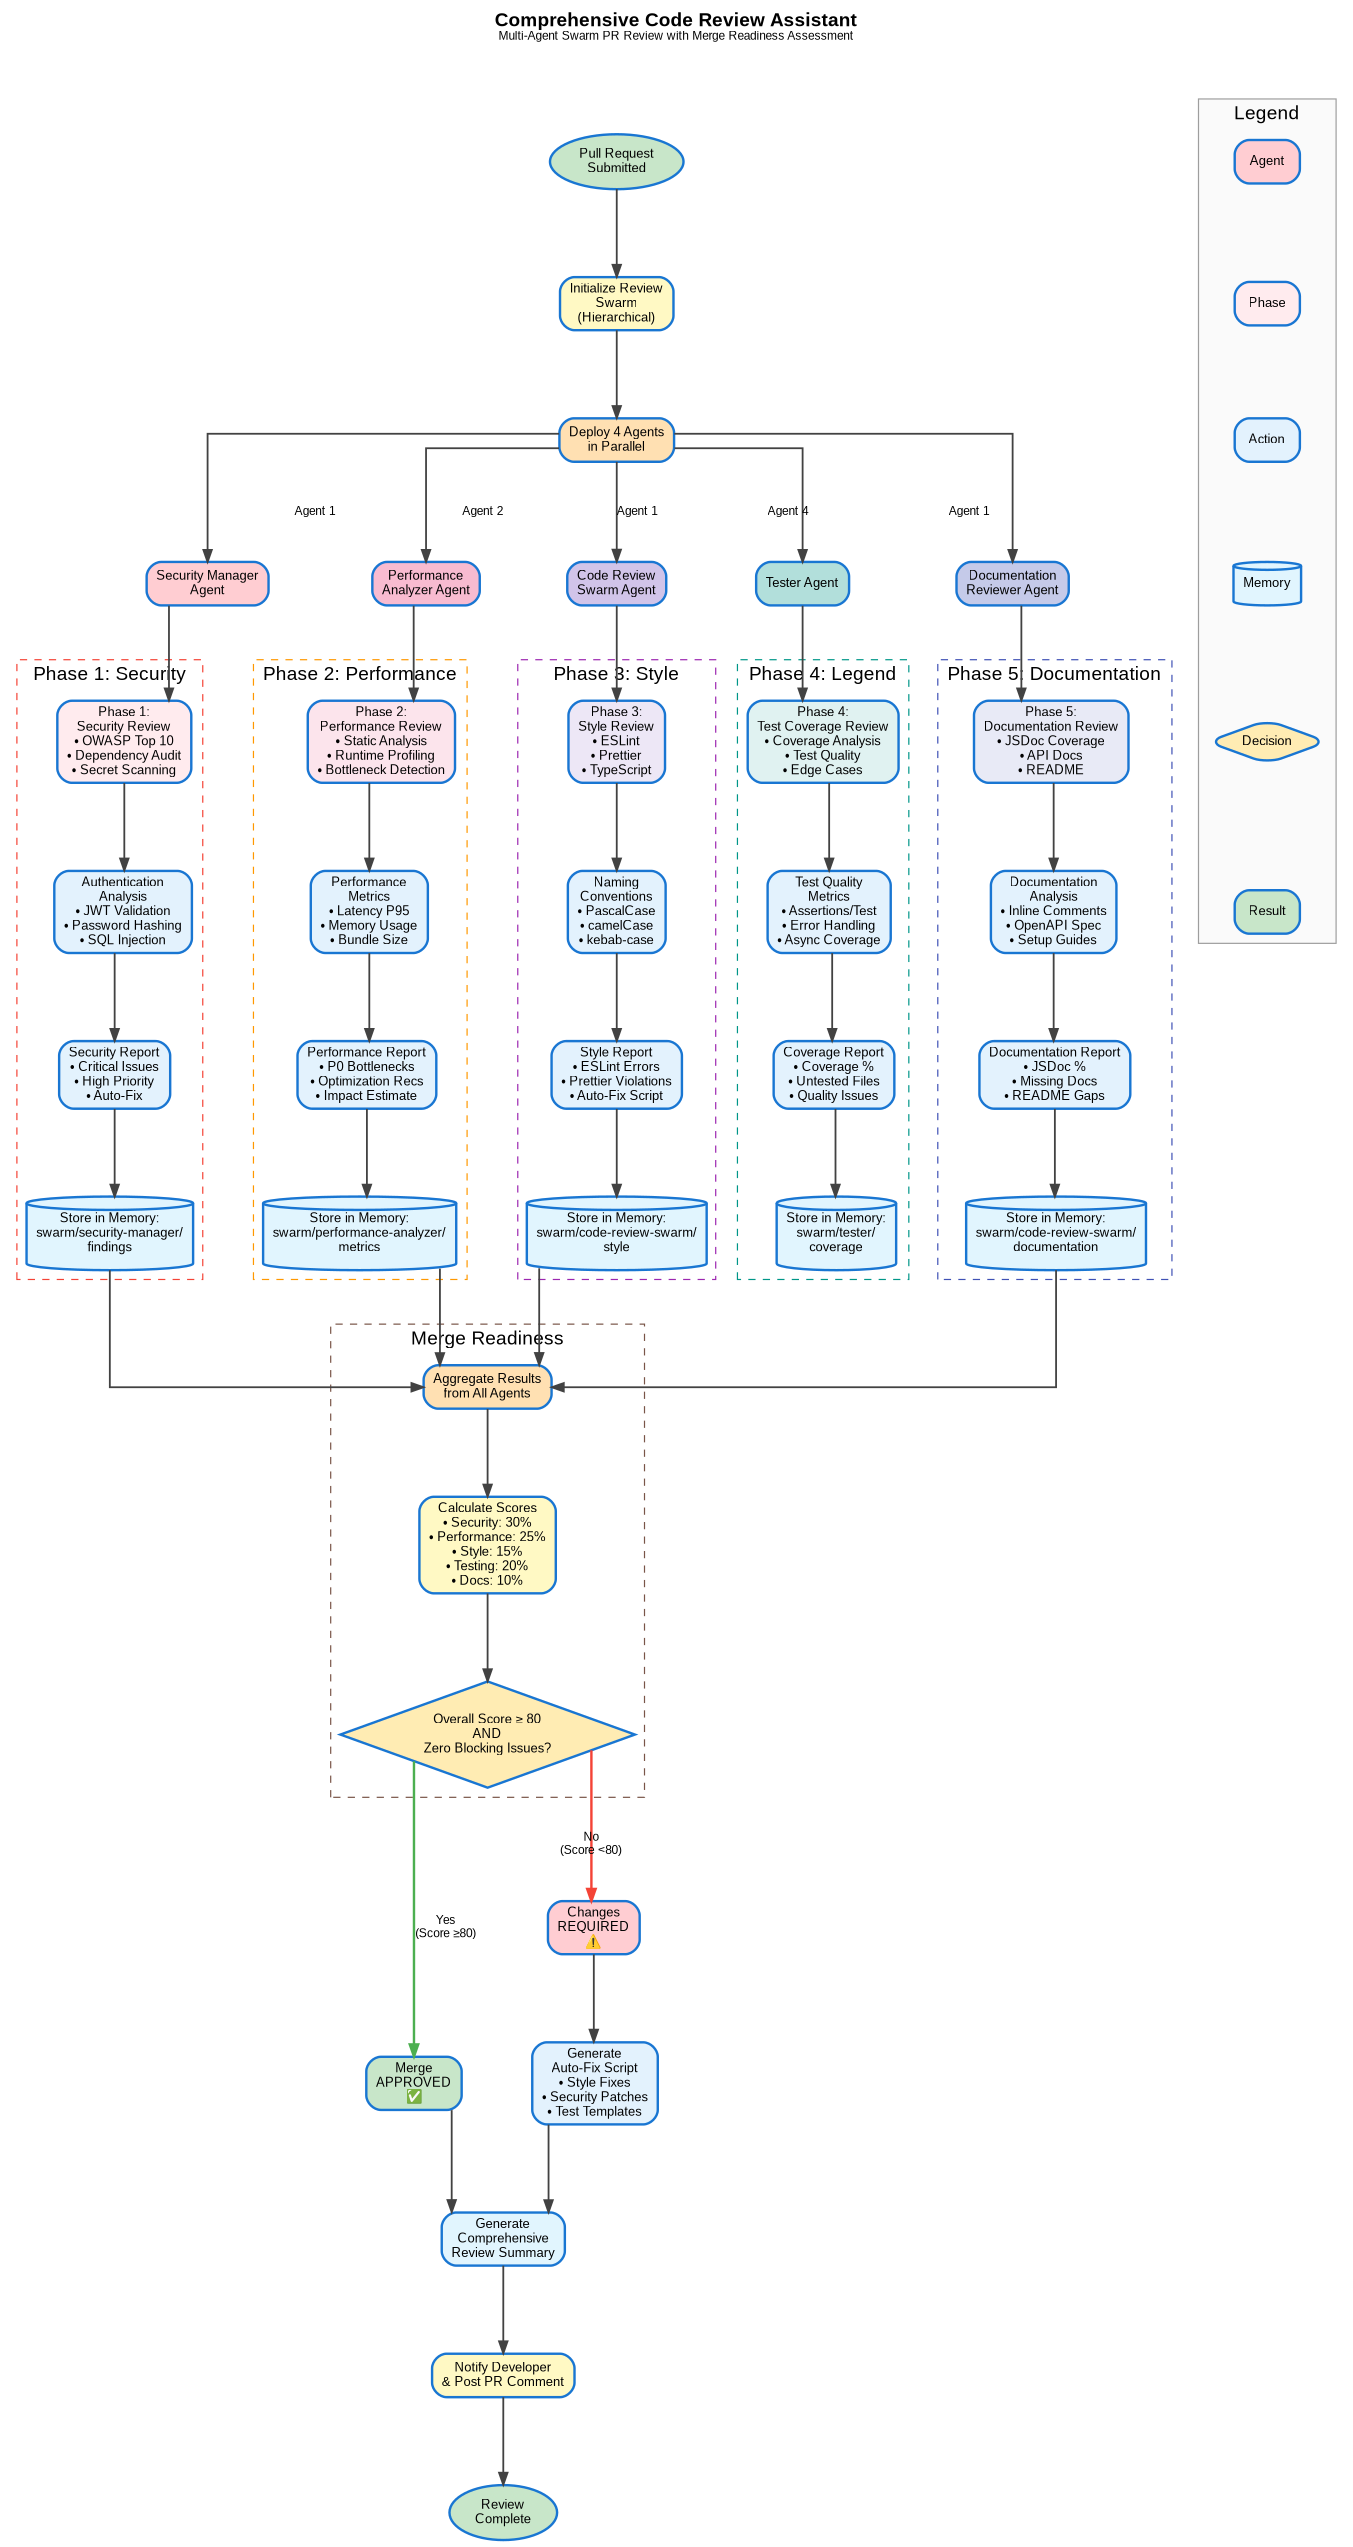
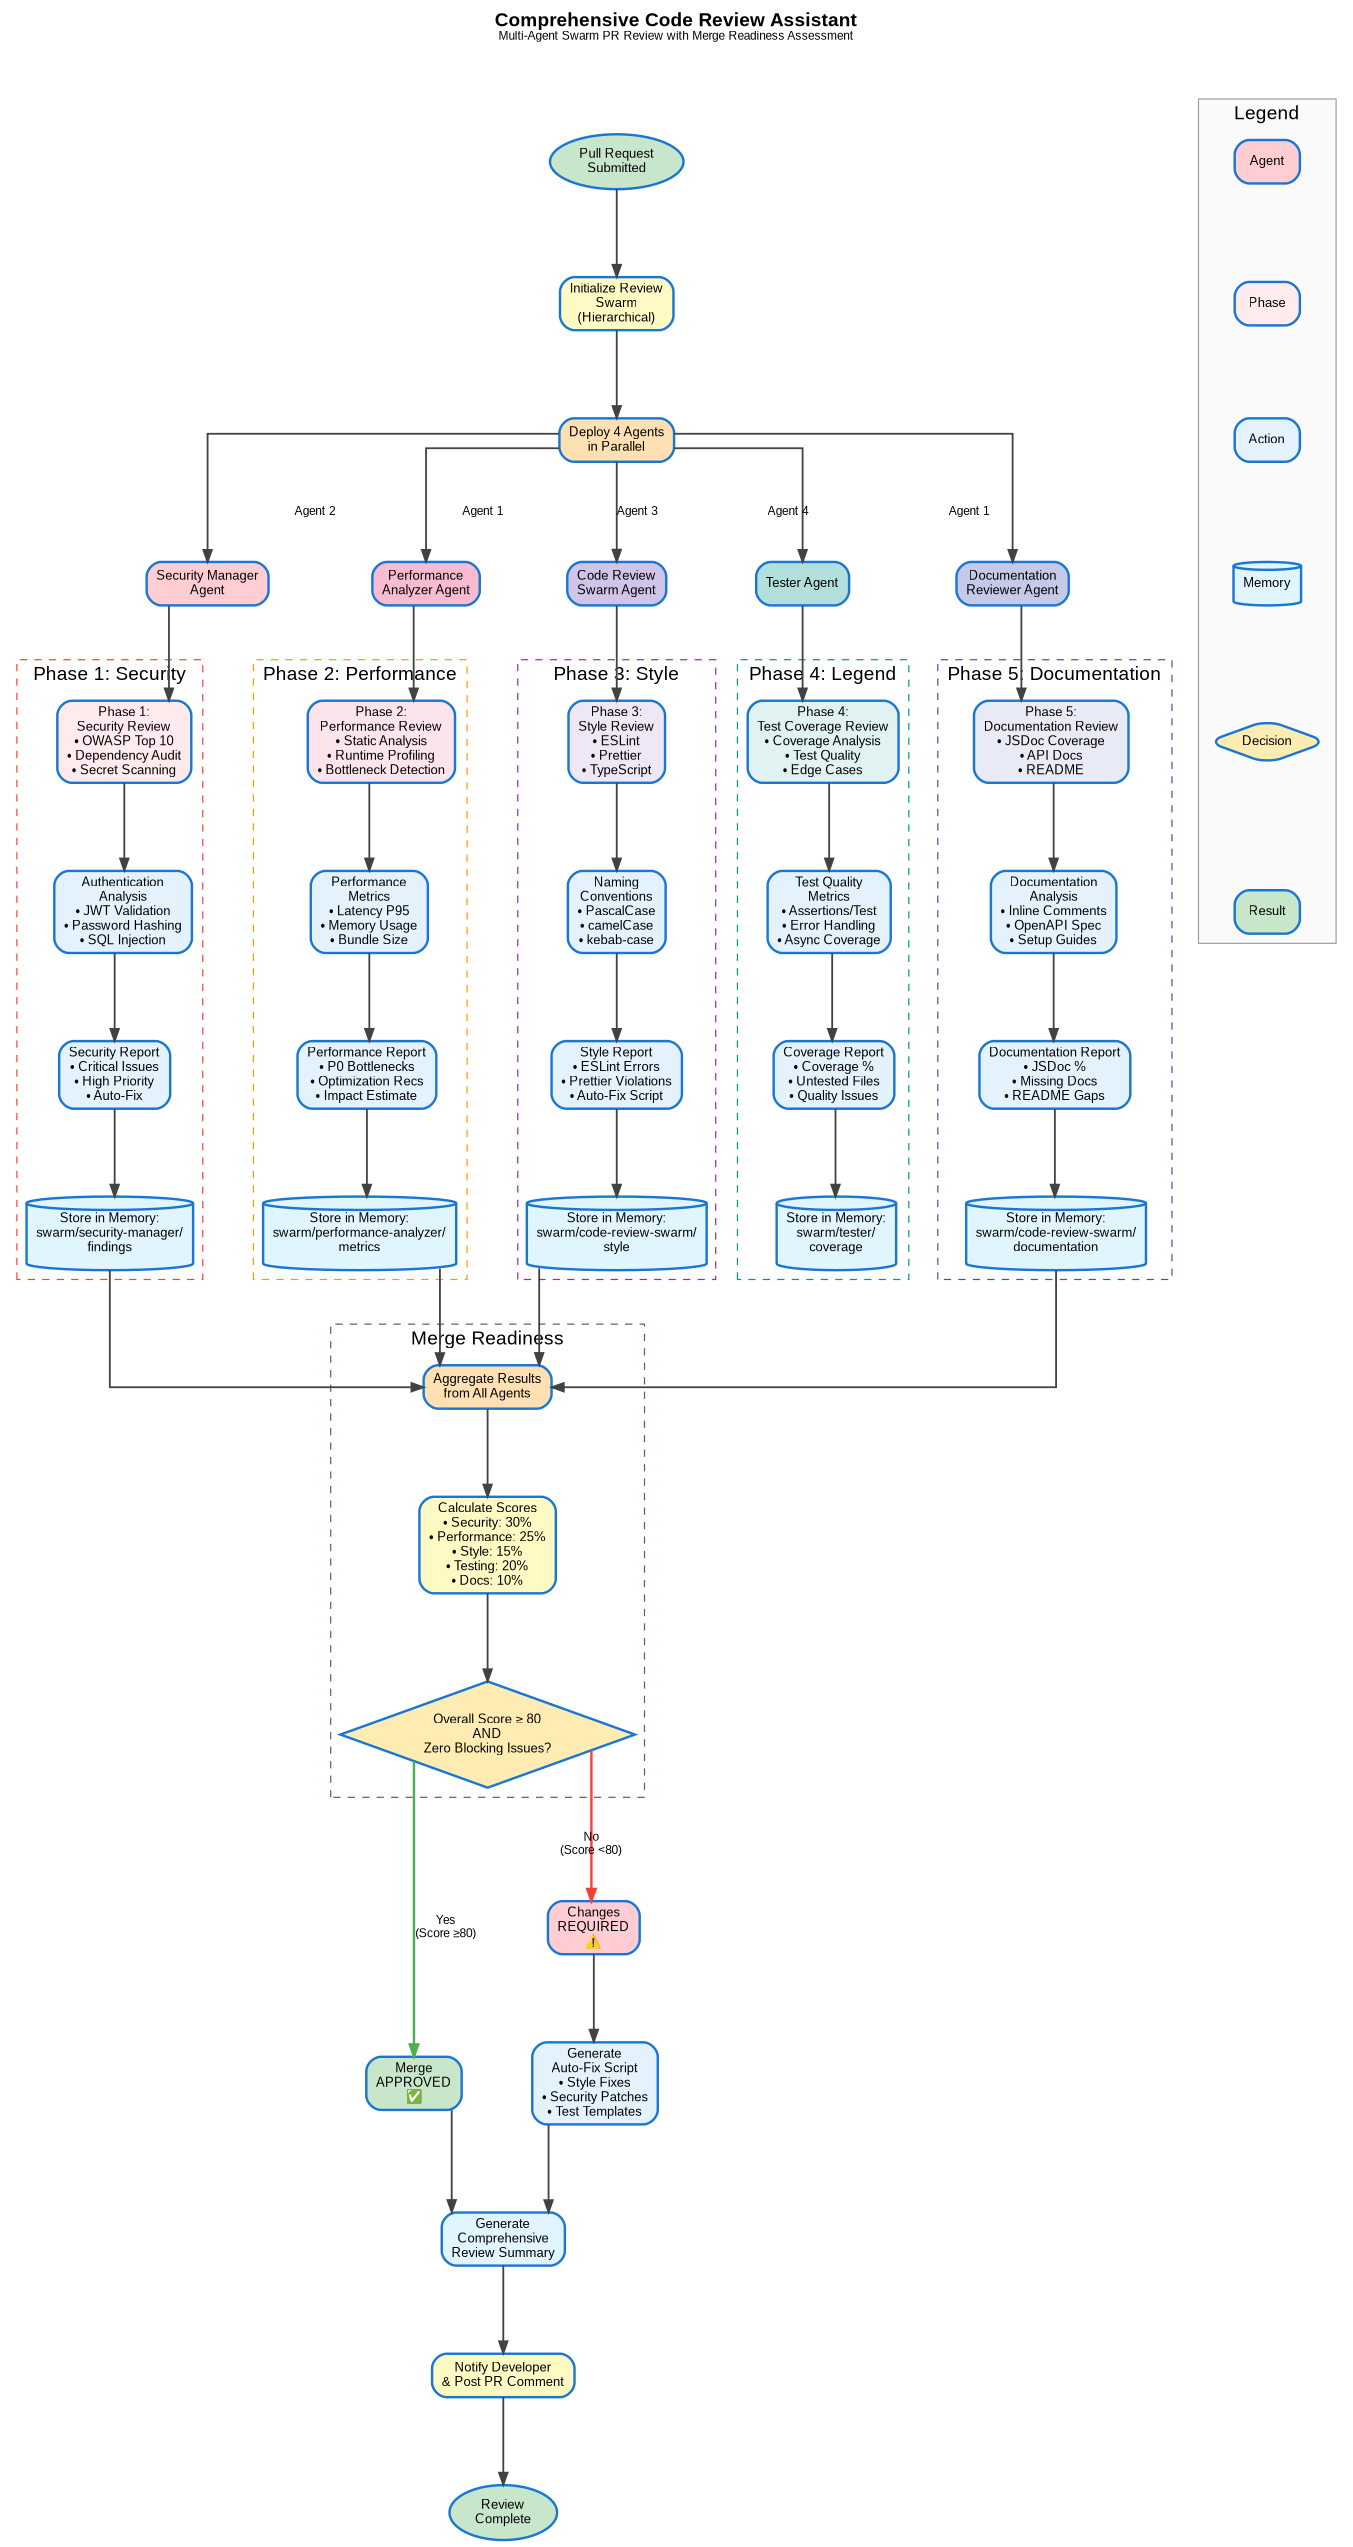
(315, 512) -> (315, 512)
(483, 512) -> (483, 512)
(637, 512) -> (637, 512)
